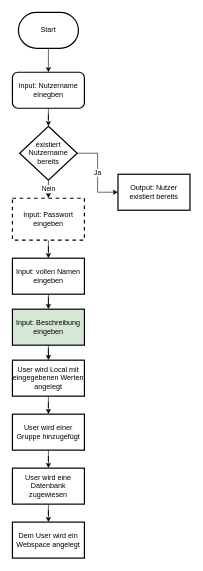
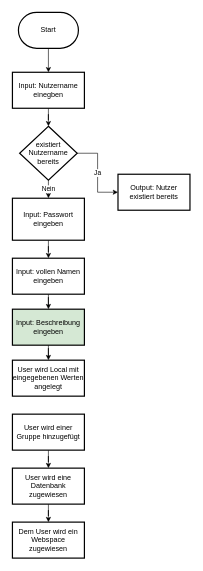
(48, 90) -> (48, 90)
(48, 219) -> (48, 219)
(48, 407) -> none
(48, 540) -> (48, 540)
